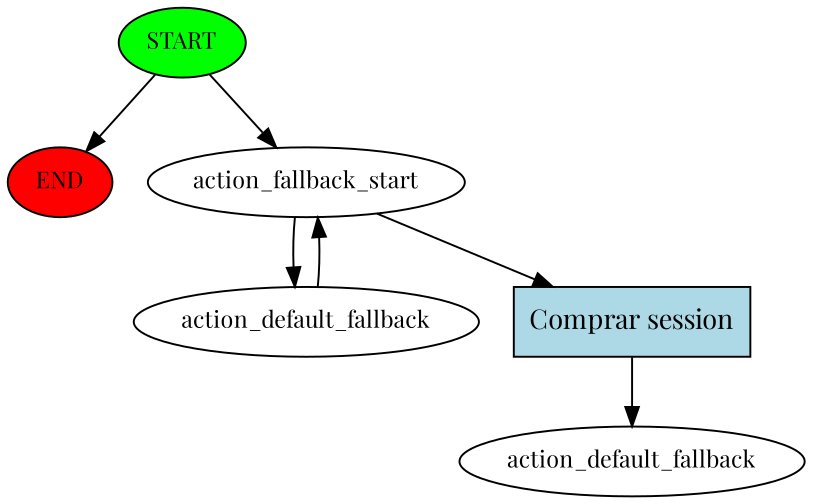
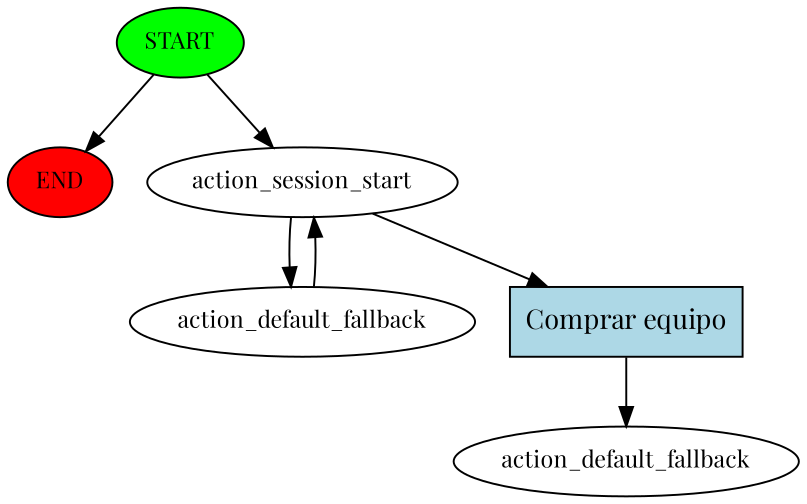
(306, 182) -> (302, 182)
(632, 322) -> (626, 322)
